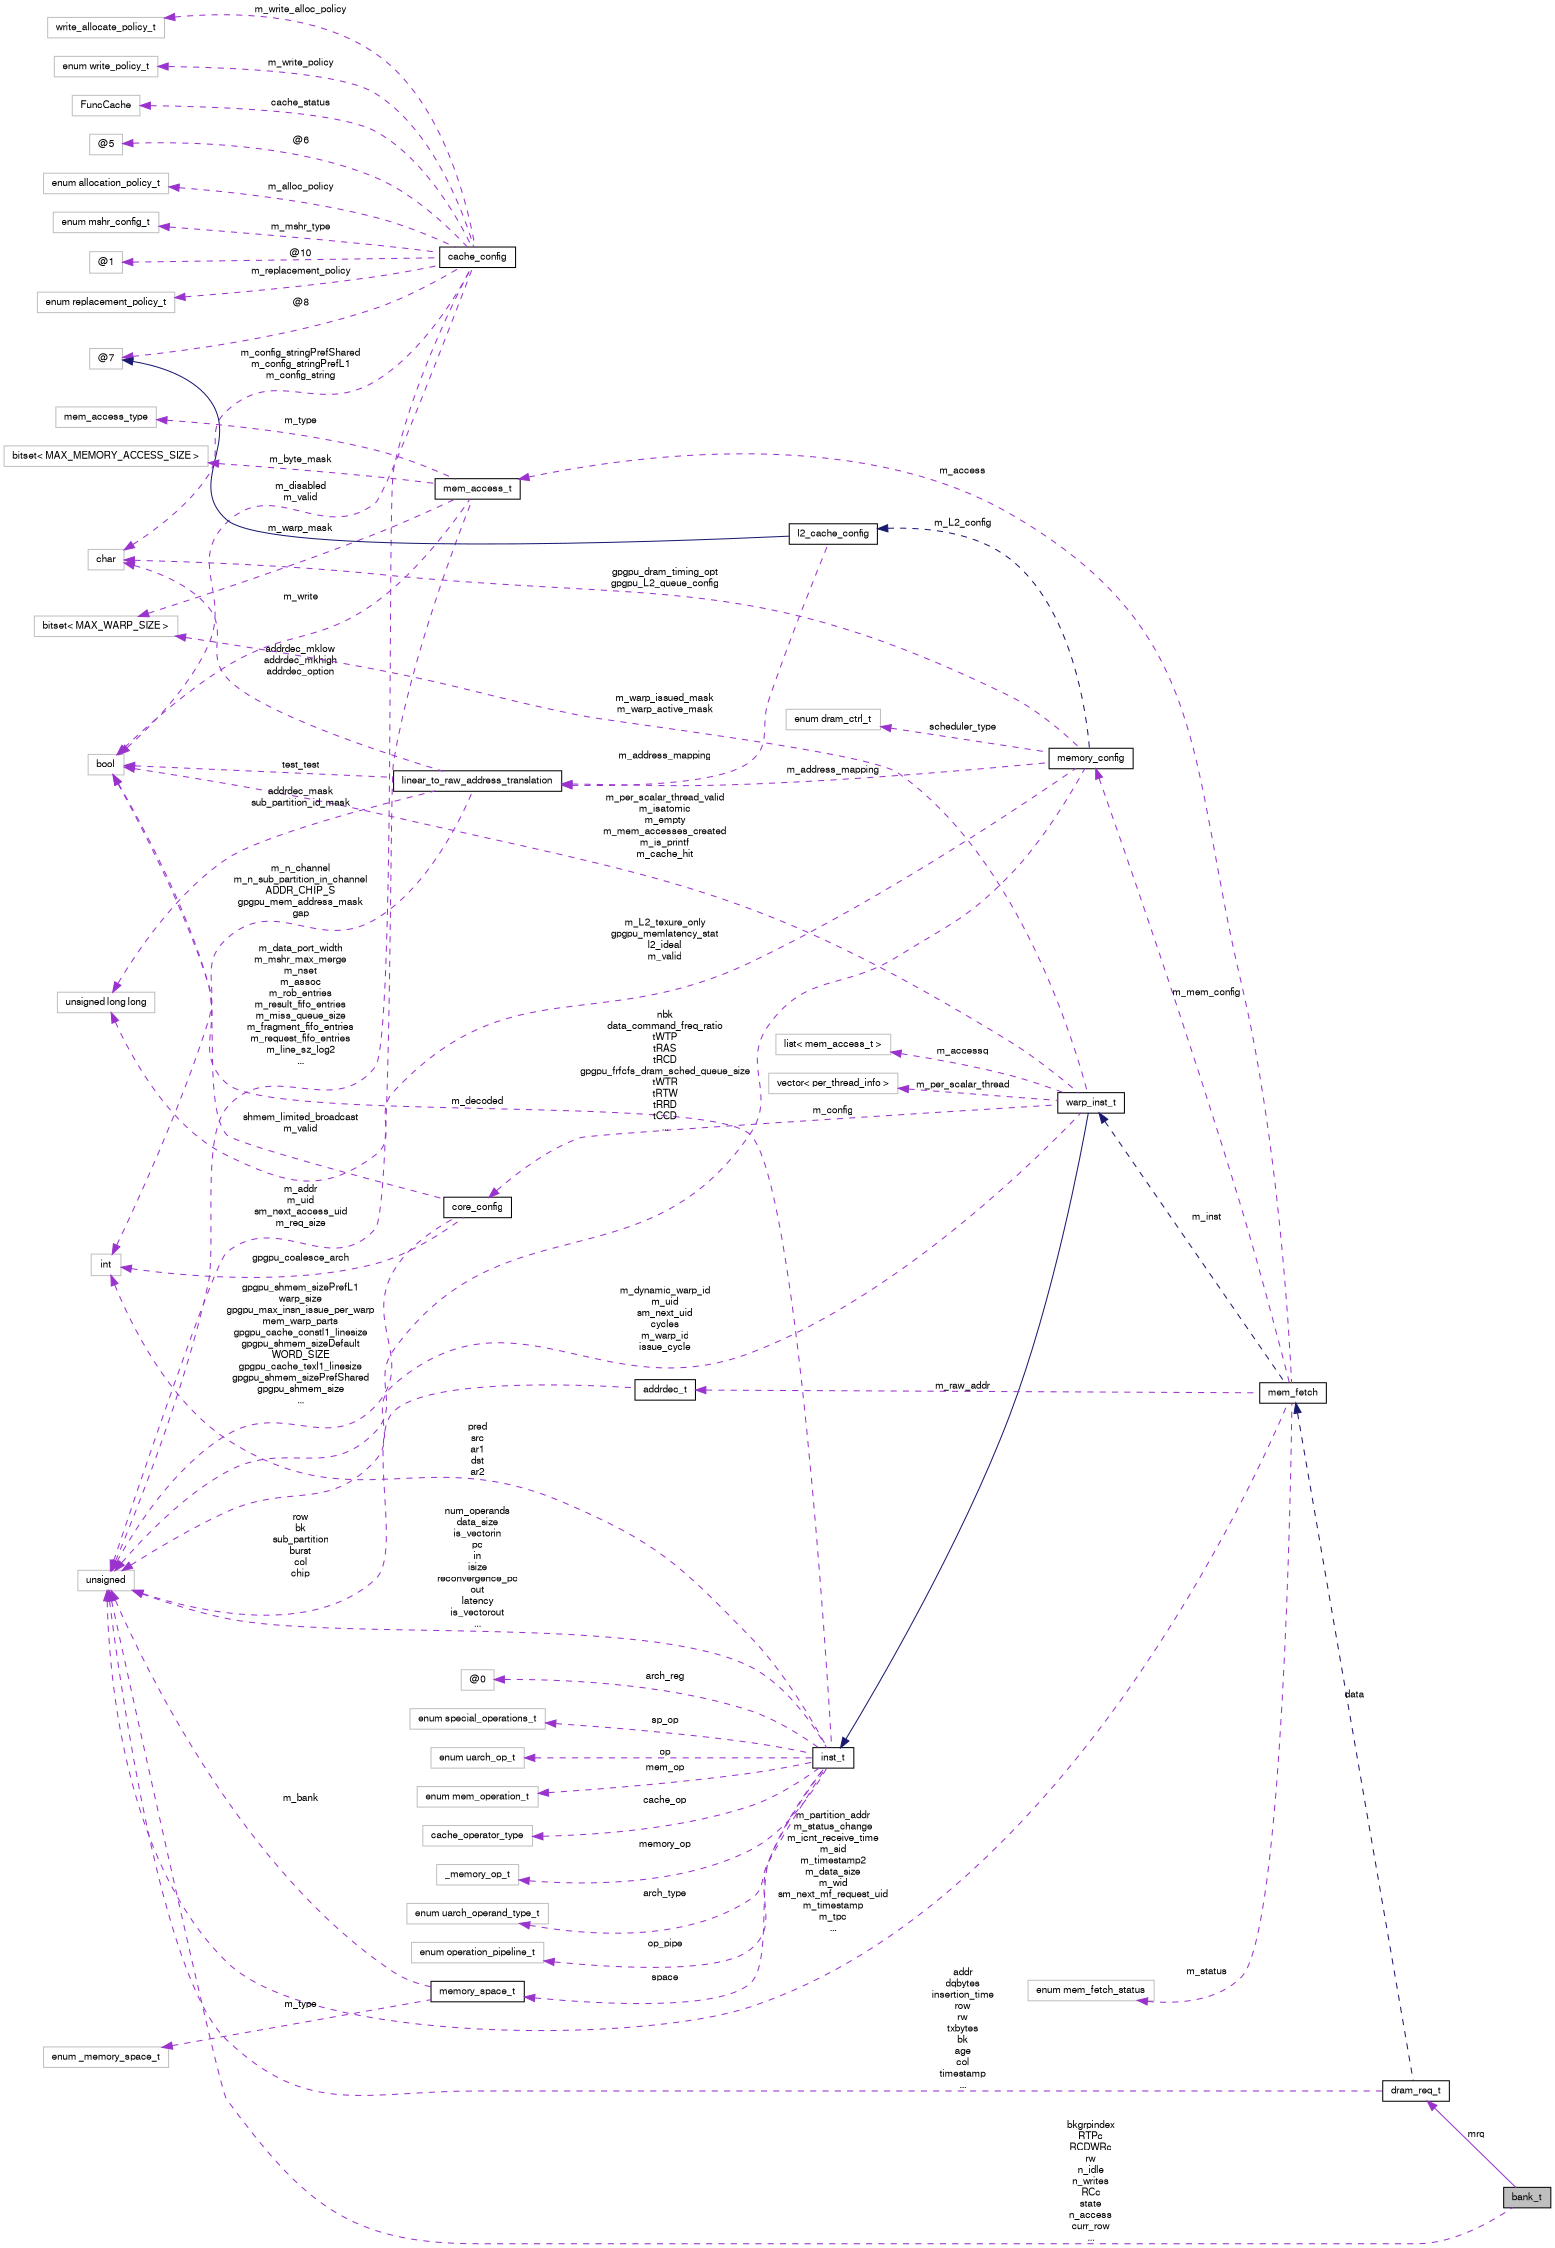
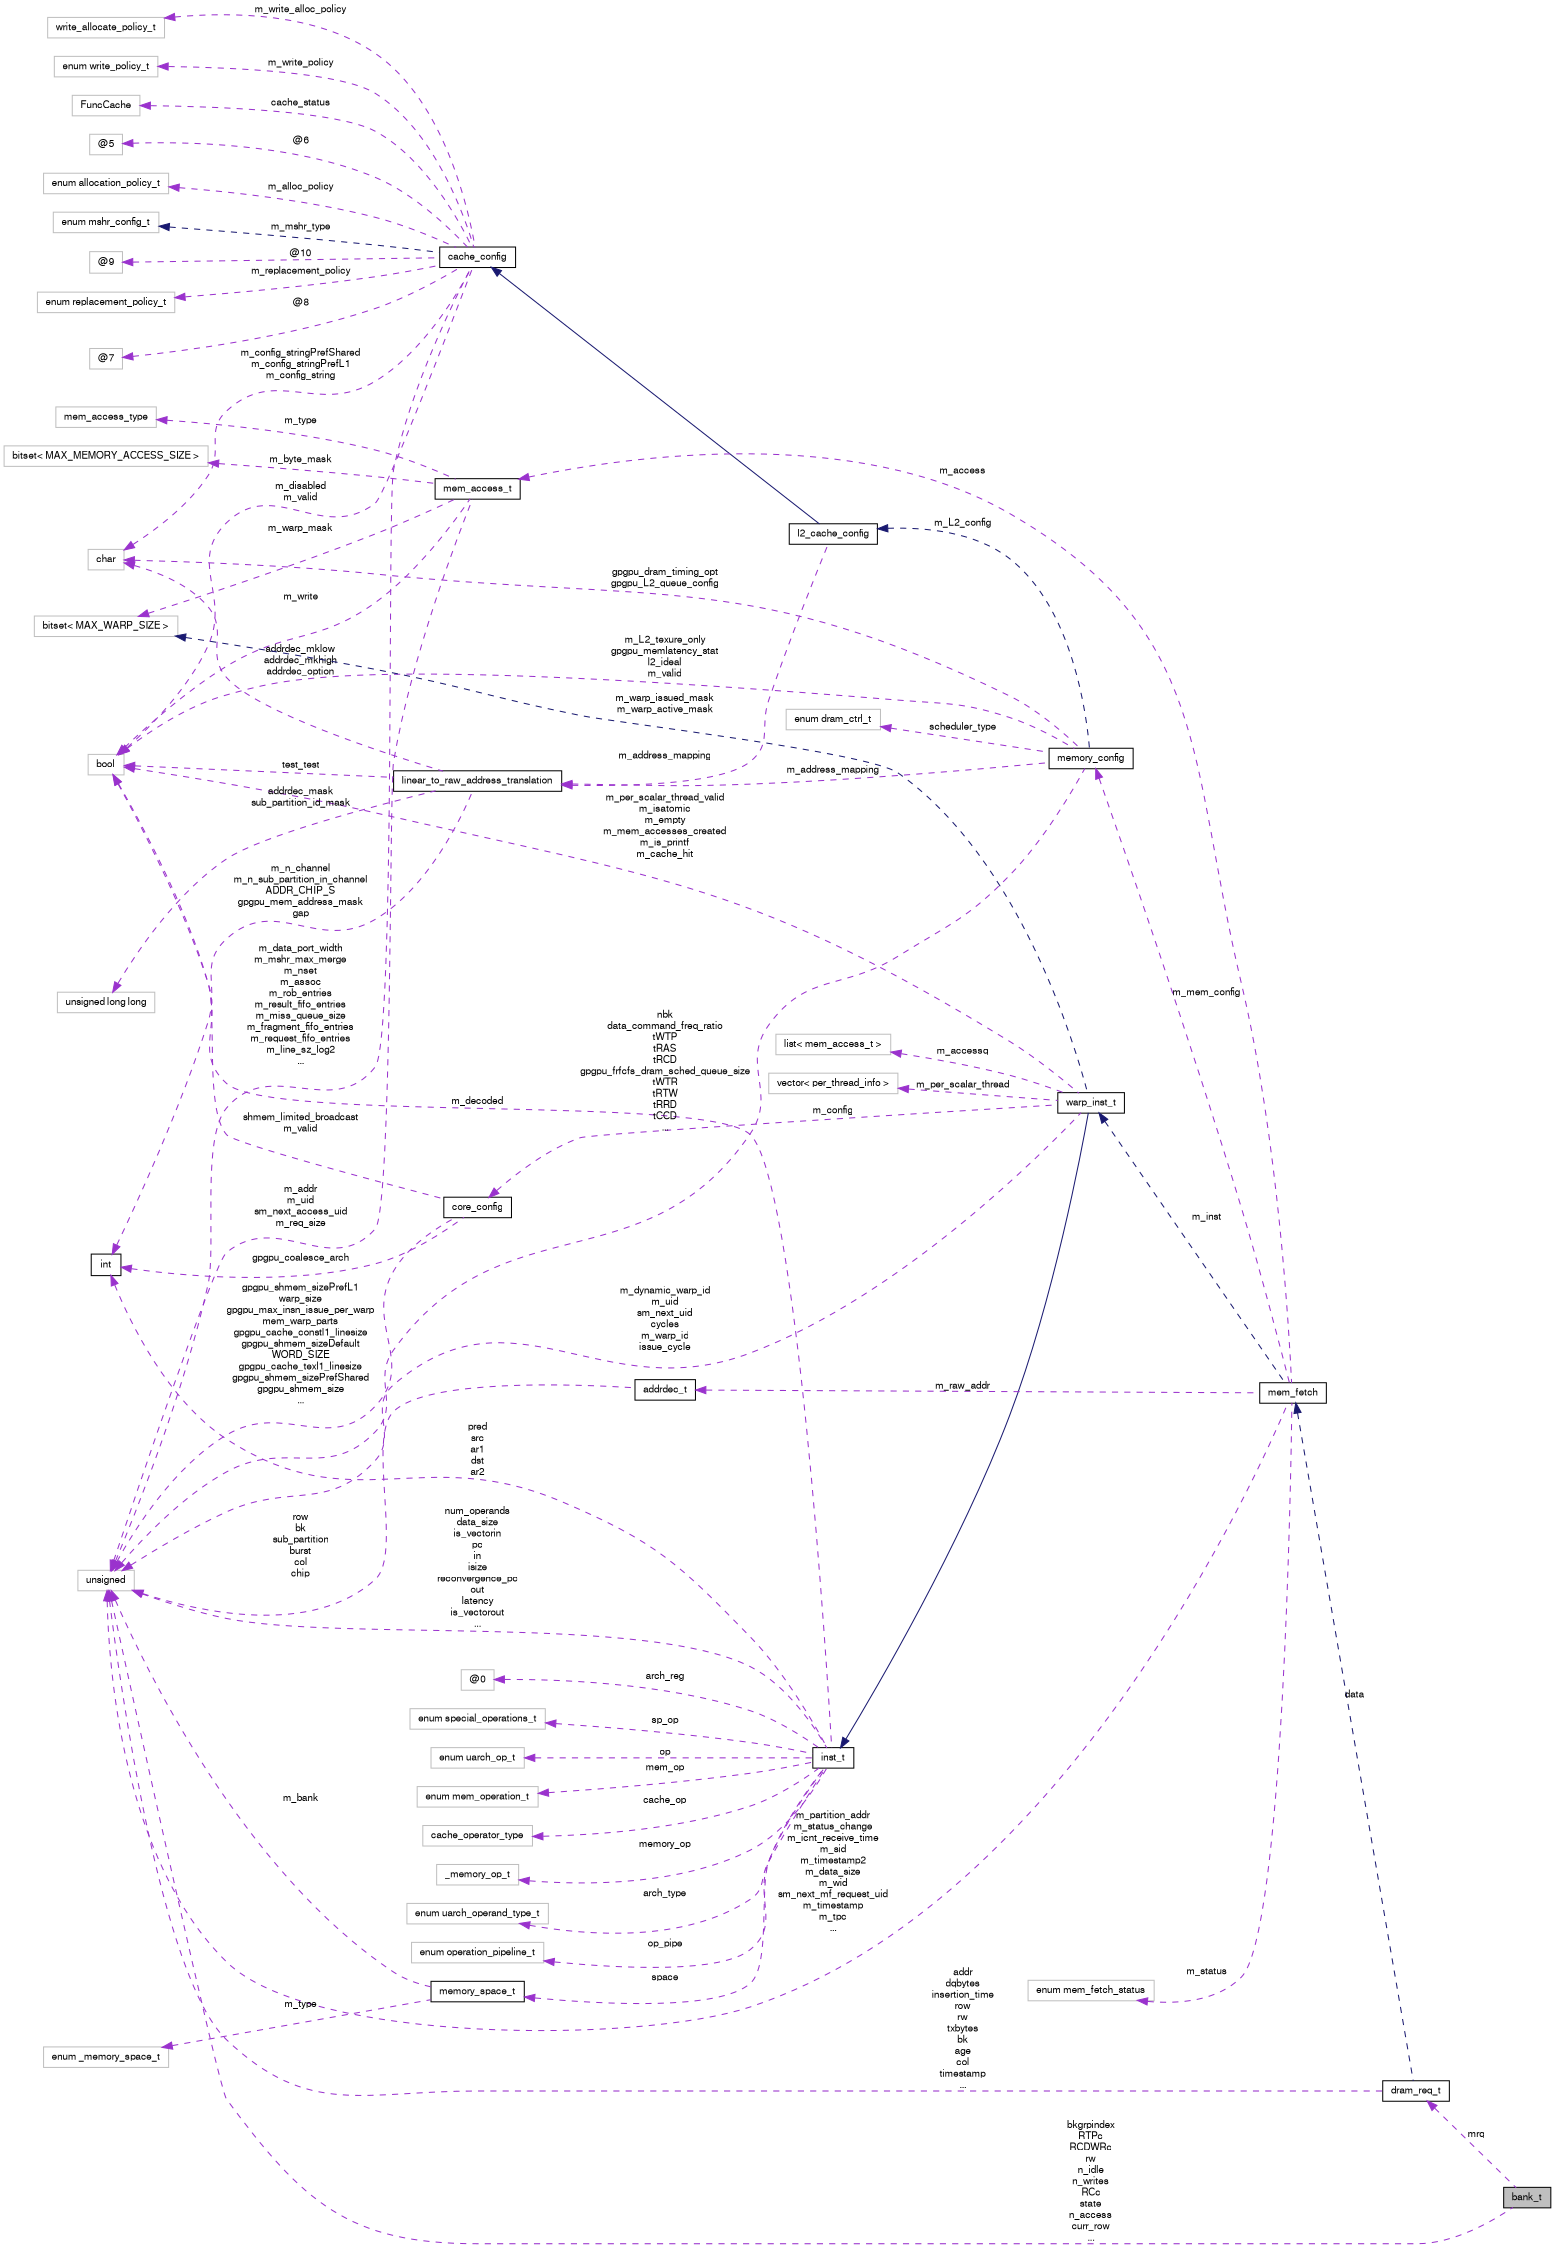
(305, 238) -> (305, 238)
(106, 262) -> (106, 262)
(399, 543) -> (660, 399)
(729, 737) -> (729, 737)
(550, 1010) -> (598, 680)
(106, 1265) -> (106, 1265)
(1475, 2148) -> (1475, 2148)
